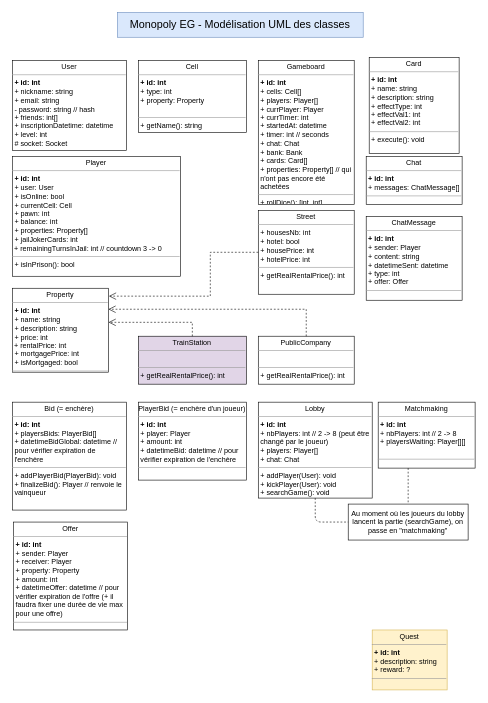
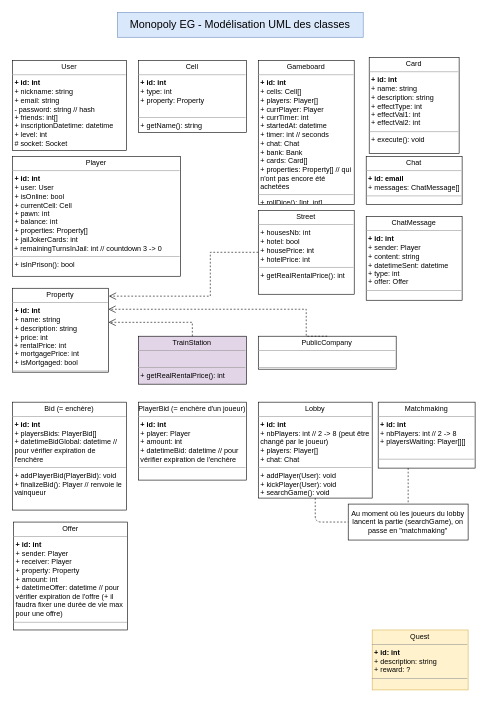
(414, 169) -> (414, 169)
(306, 360) -> (327, 353)
(410, 660) -> (420, 660)
